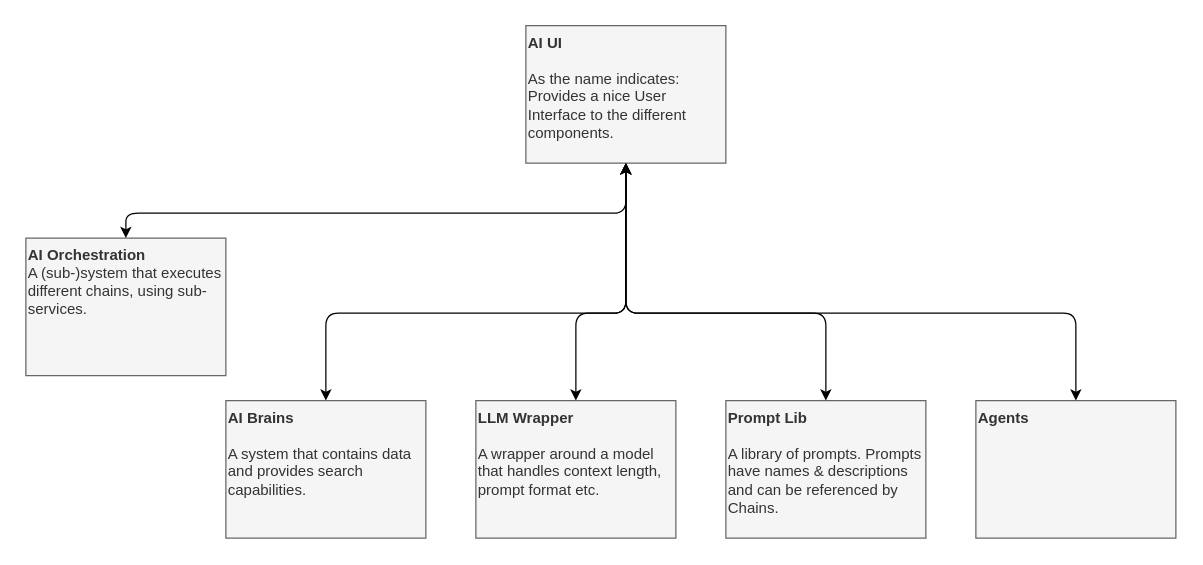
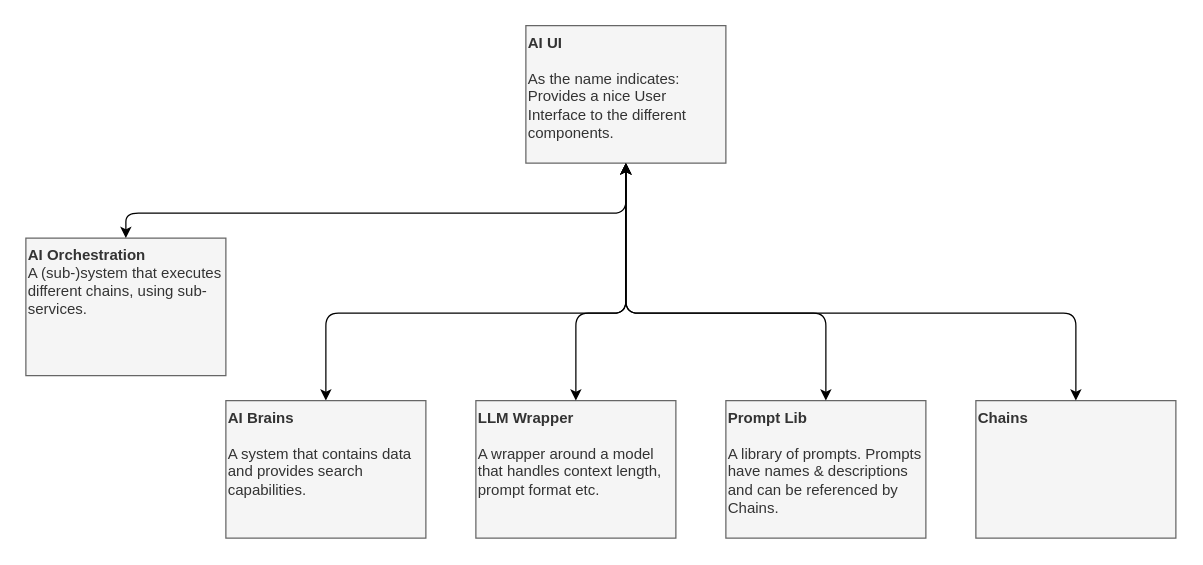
(1003, 418) -> (1001, 418)
